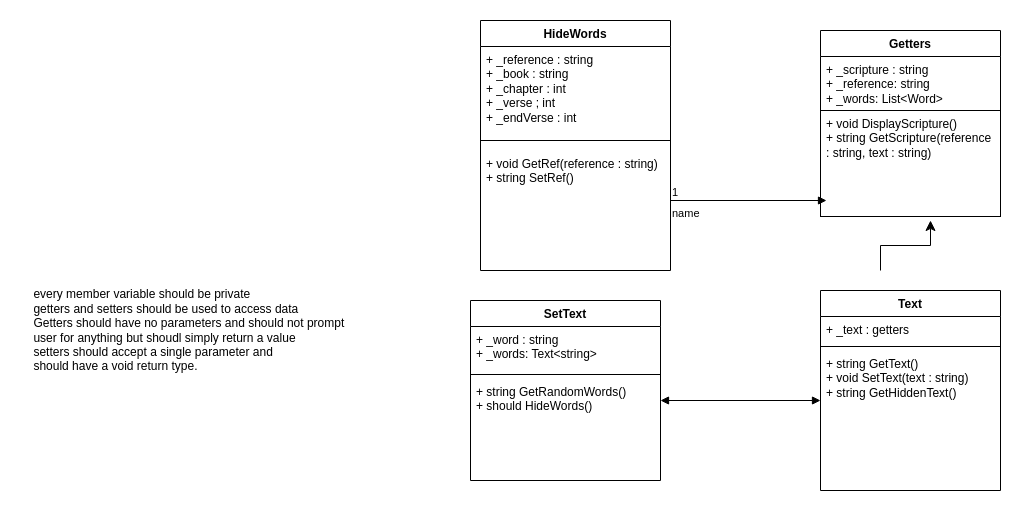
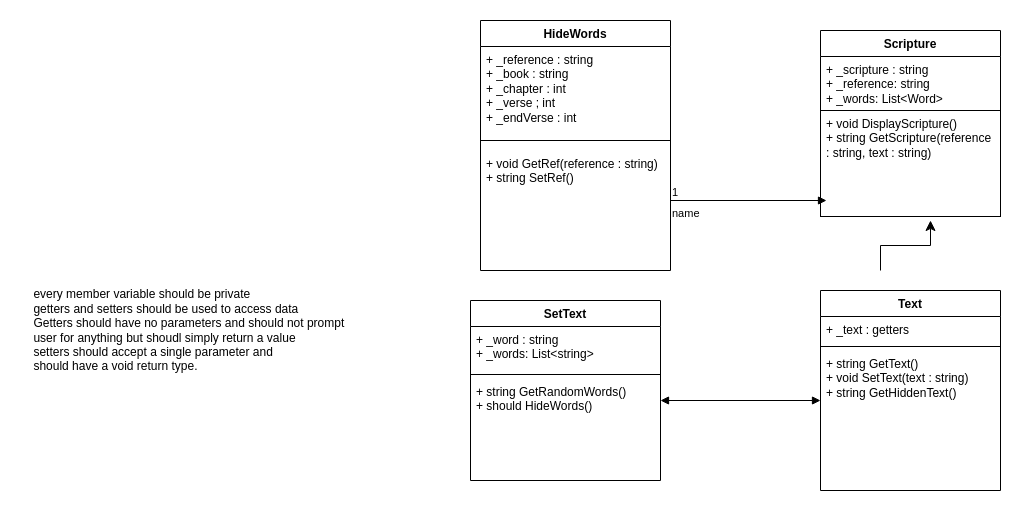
(911, 45) -> (911, 45)
(544, 348) -> (543, 348)
